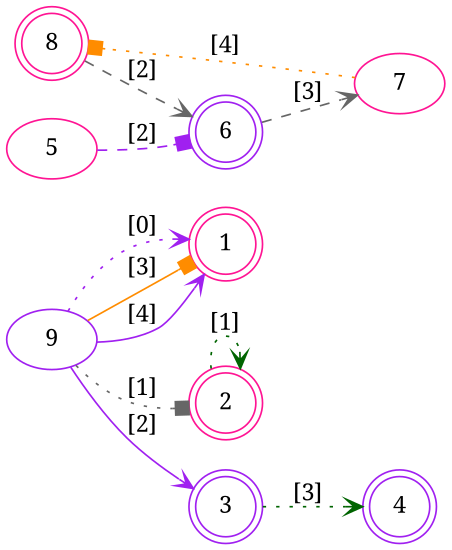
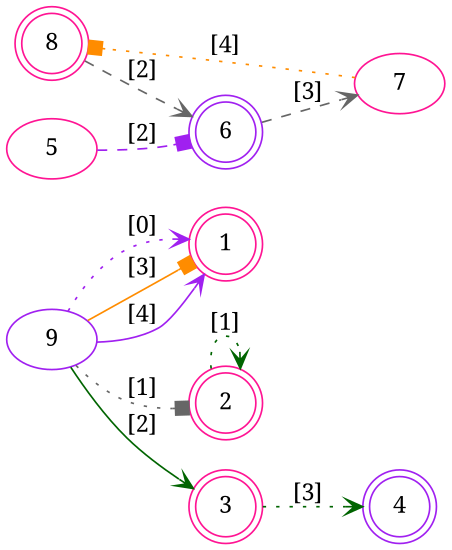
(119, 429) -> (119, 429)
(226, 507) -> (226, 507)
